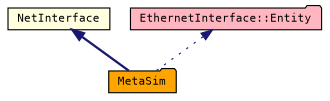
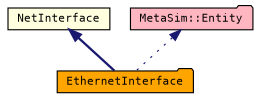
(226, 19) -> (192, 19)
(142, 82) -> (125, 82)
